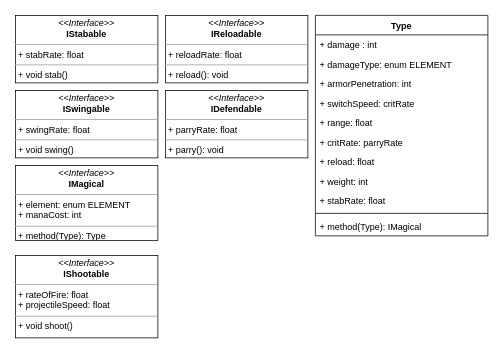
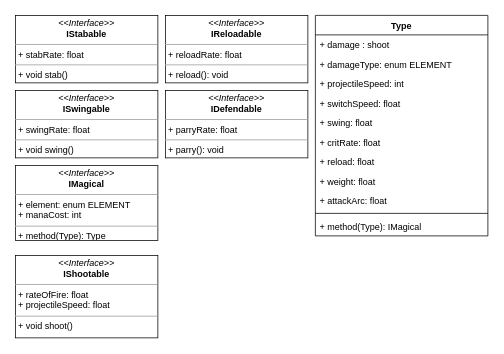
(349, 45) -> (355, 45)
(372, 84) -> (368, 84)
(372, 104) -> (364, 104)
(350, 123) -> (349, 123)
(368, 143) -> (356, 143)
(346, 182) -> (351, 182)
(358, 201) -> (360, 201)
